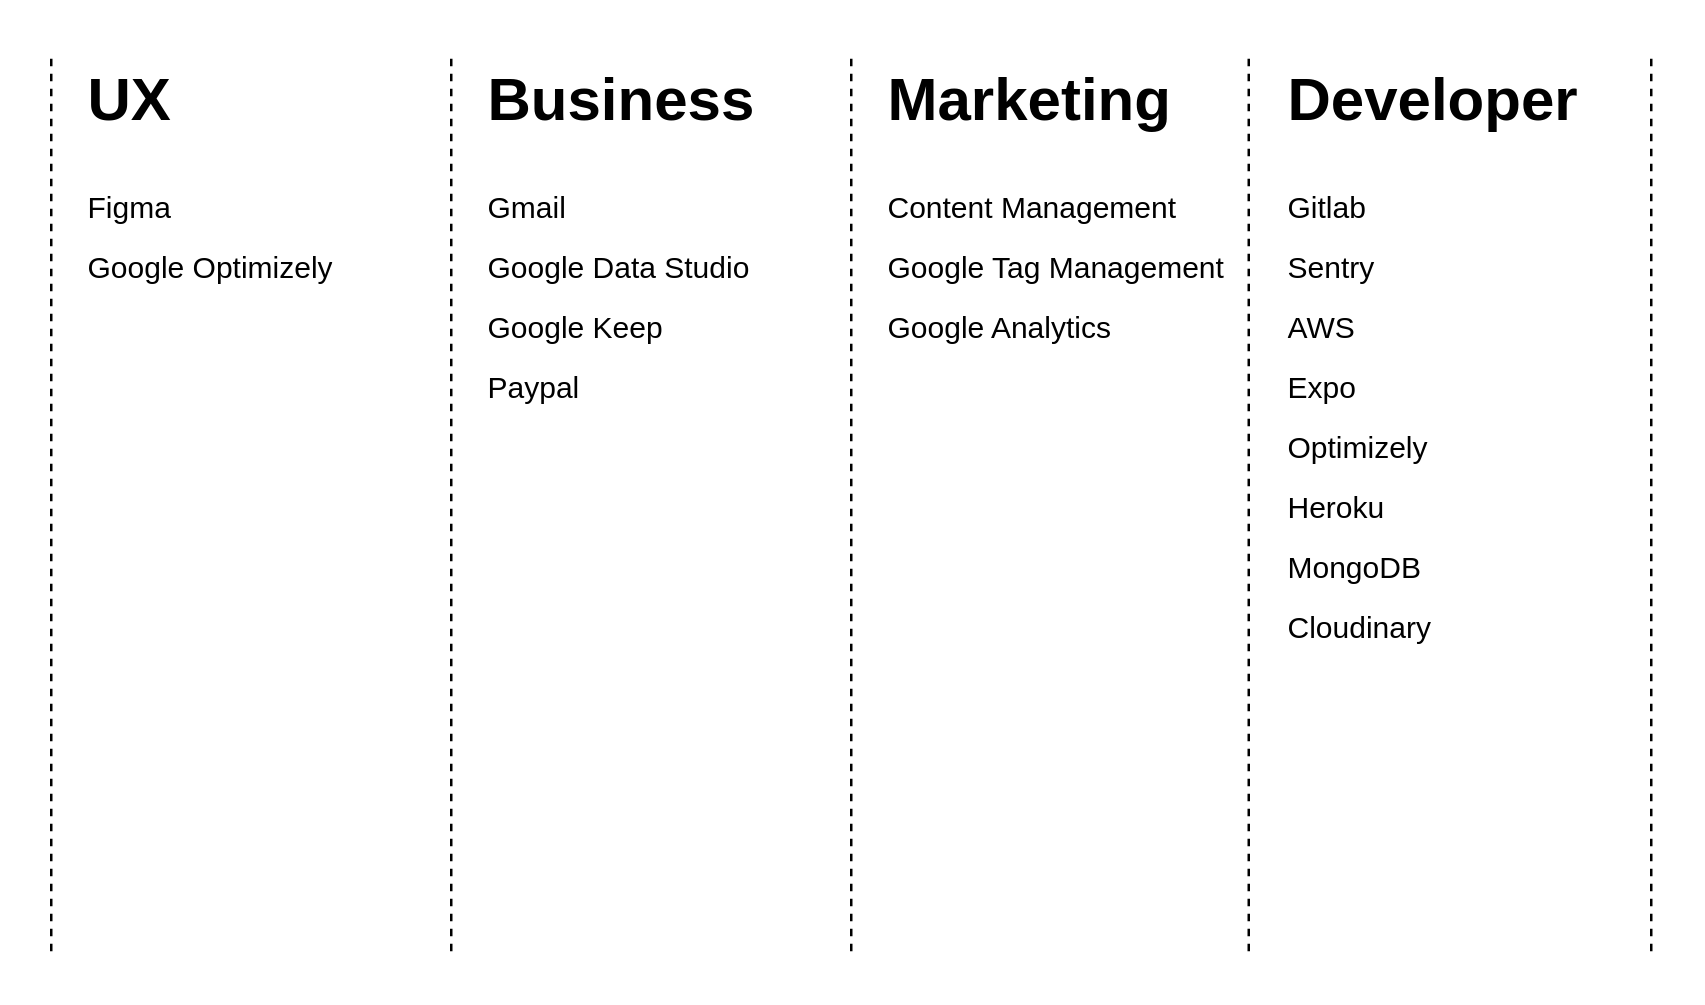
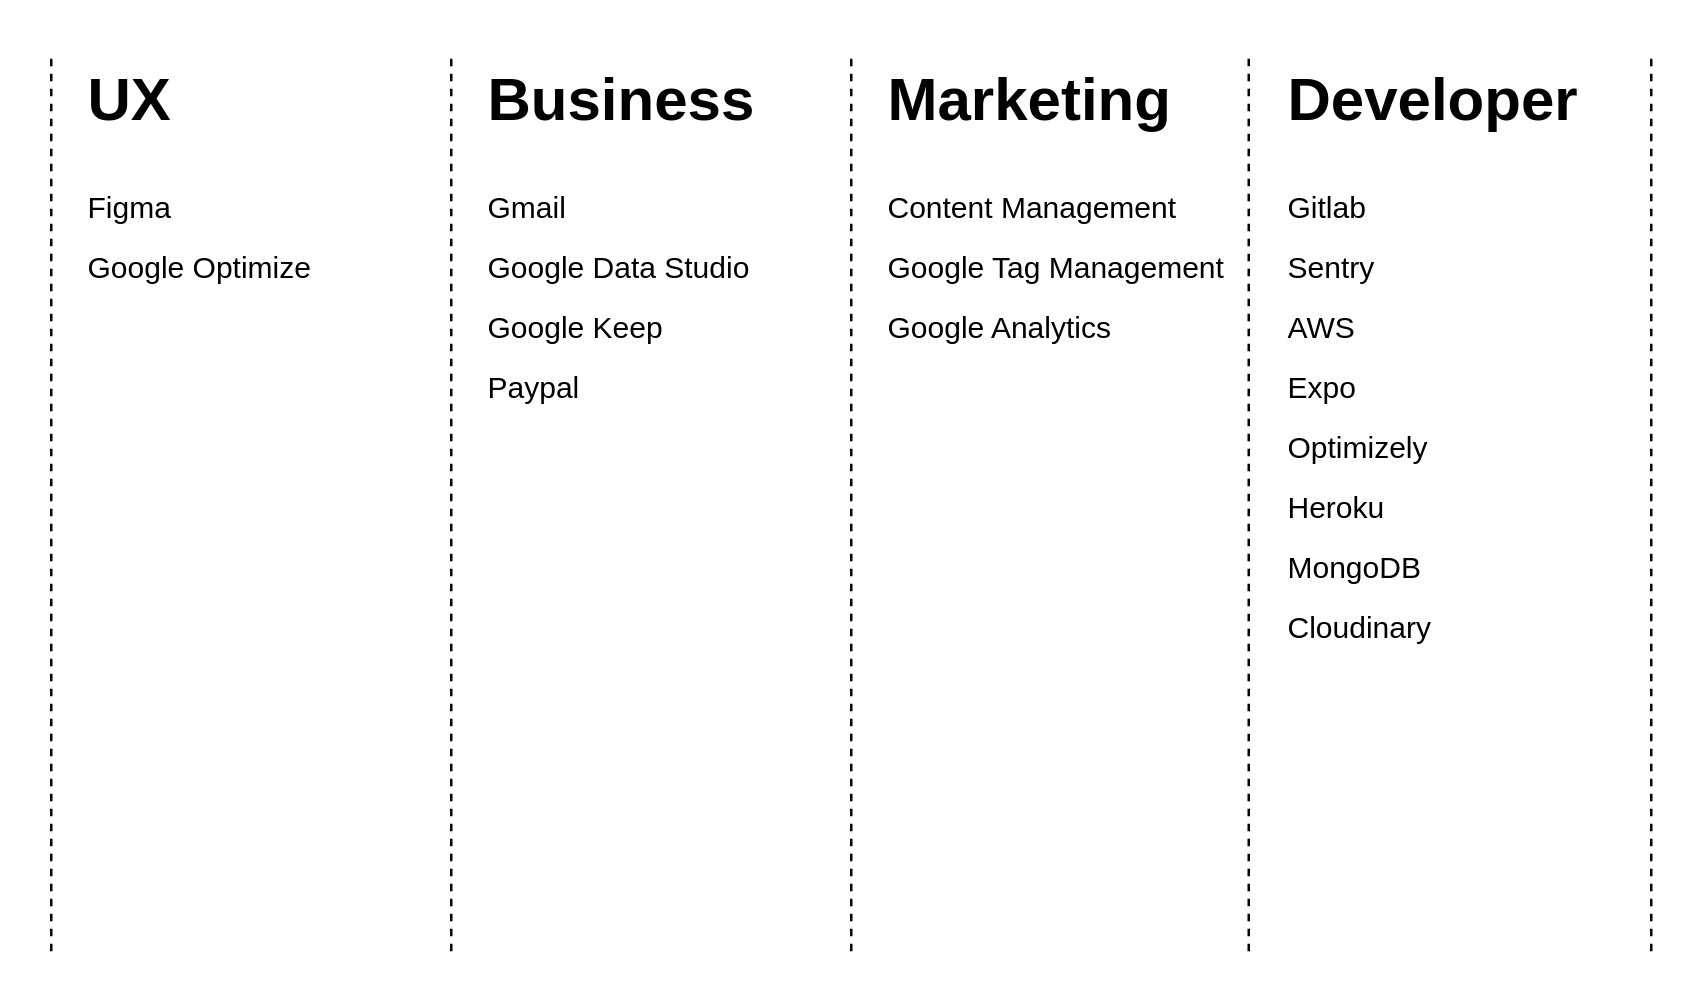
(212, 80) -> (199, 80)
